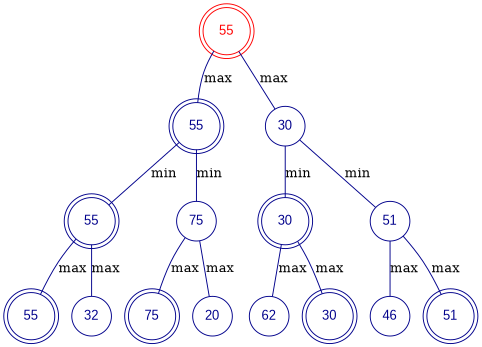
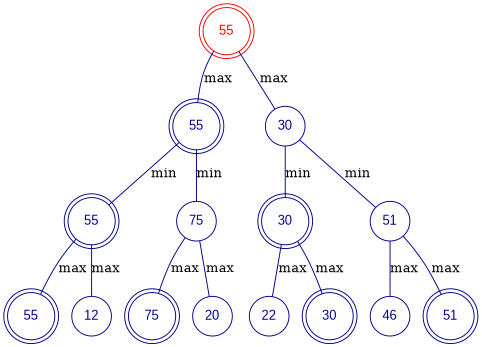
(92, 316) -> (92, 316)
(269, 316) -> (269, 316)
